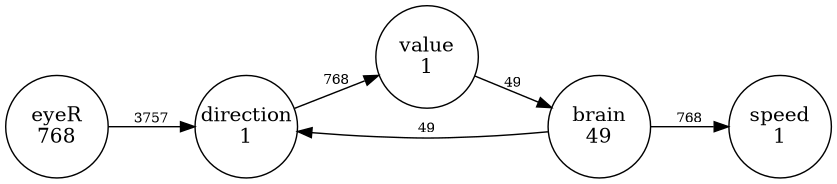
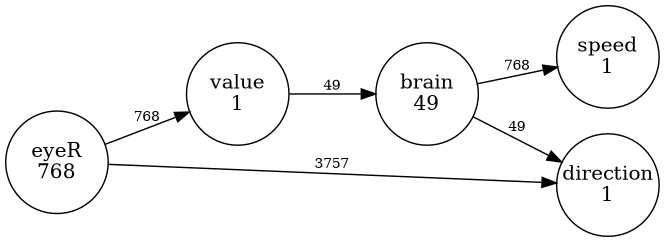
(330, 95) -> (140, 131)
